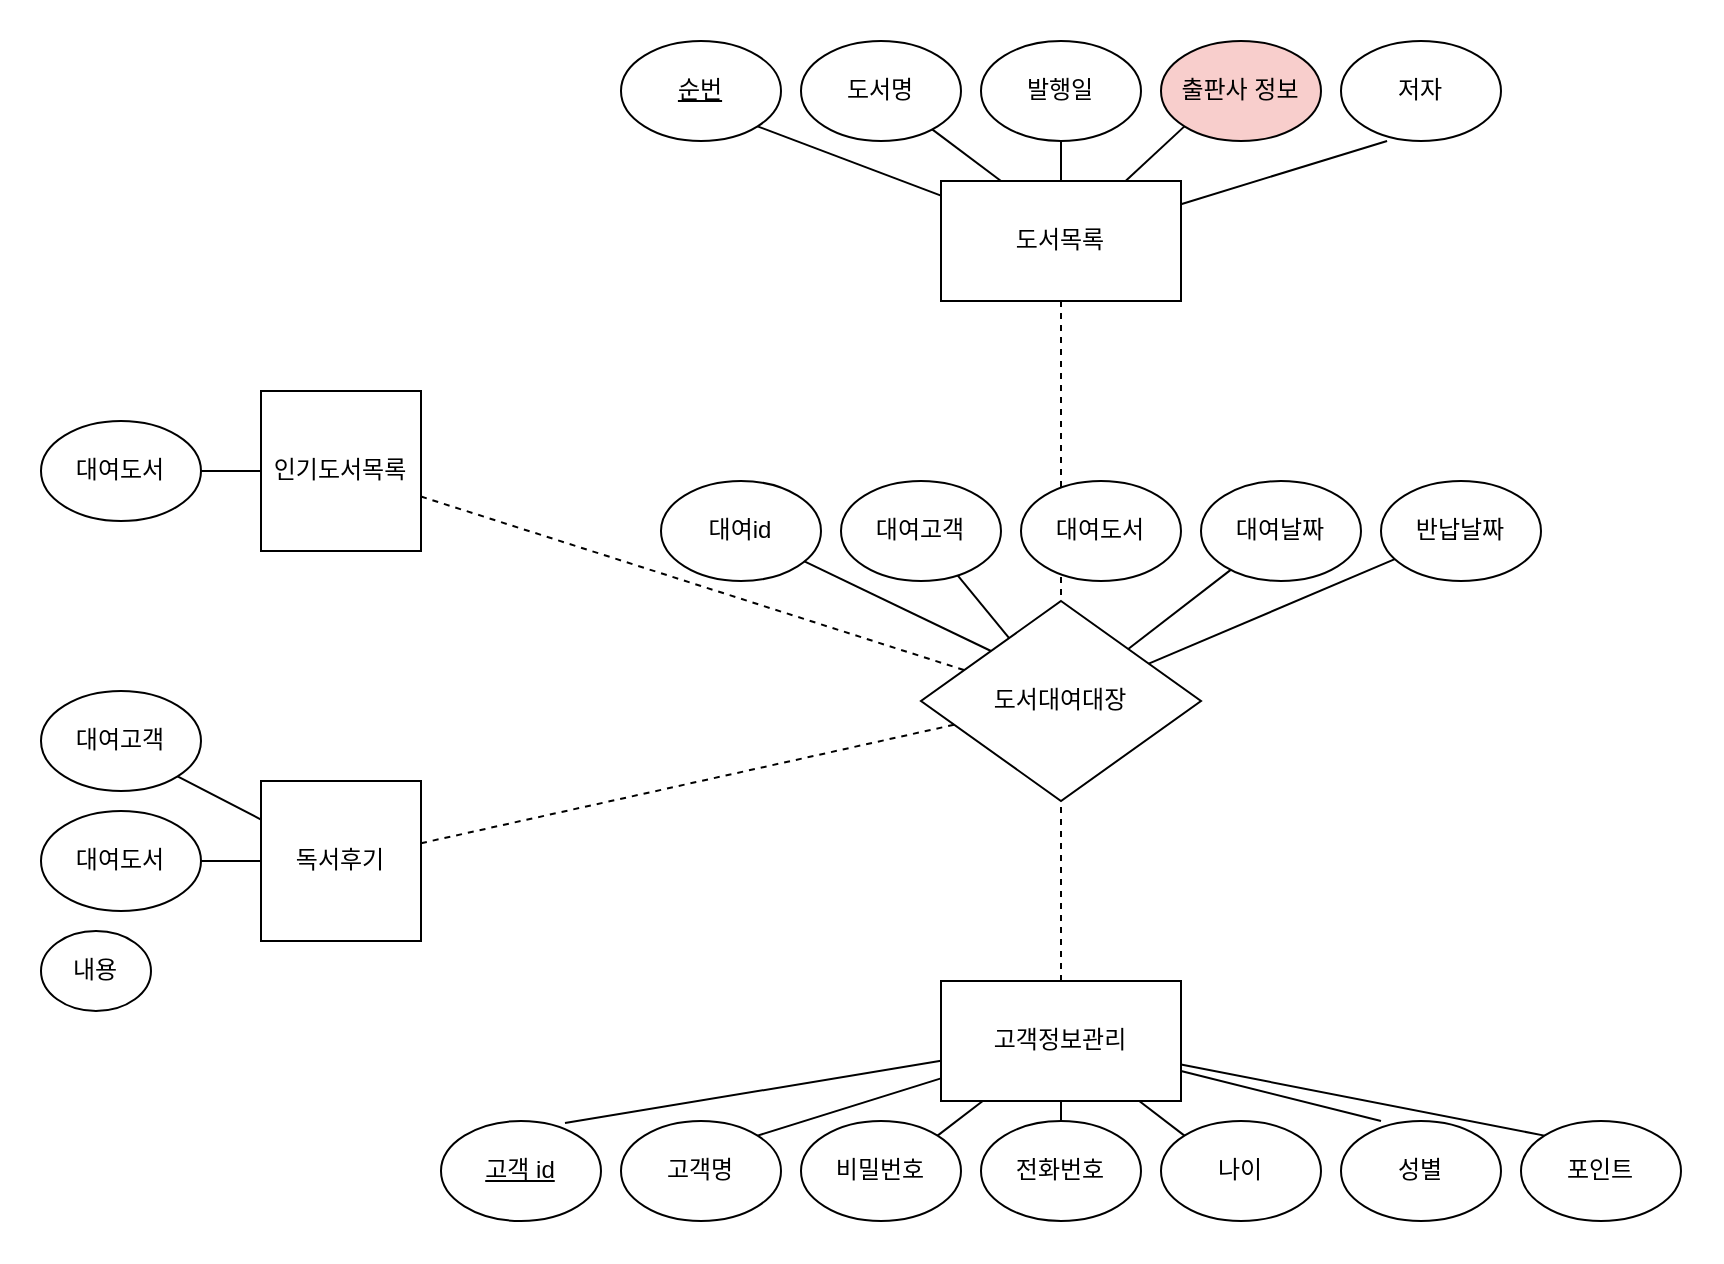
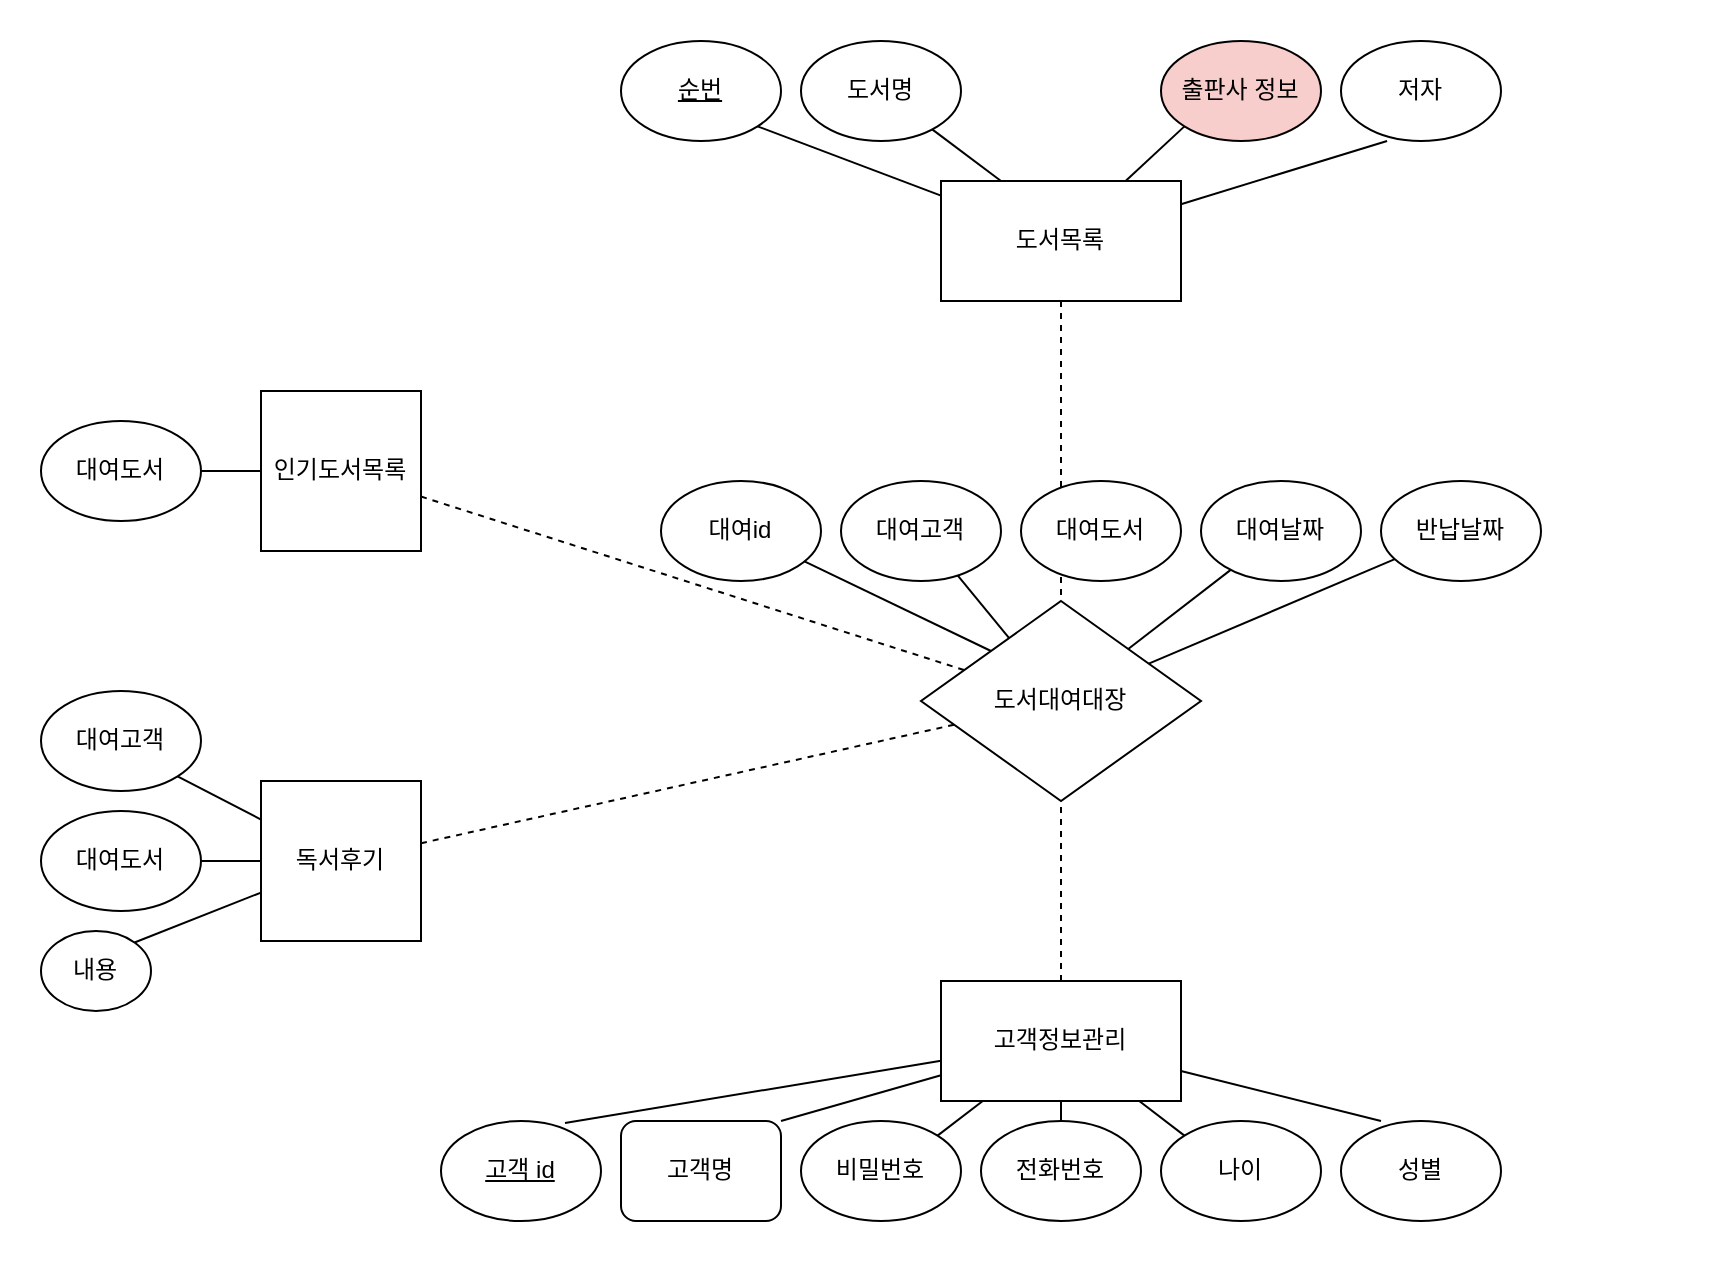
(1061, 91) -> none
(1061, 161) -> none
none -> (197, 918)
(1363, 1100) -> none
(701, 1171) -> (701, 1171)
(1601, 1171) -> none
